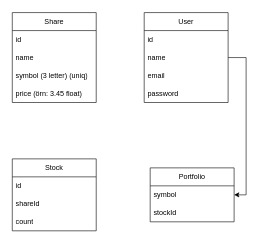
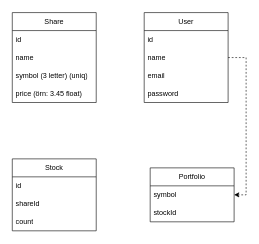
(246, 121) -> (246, 121)
